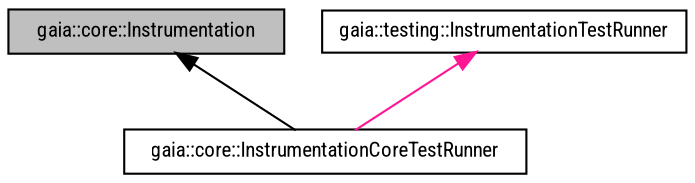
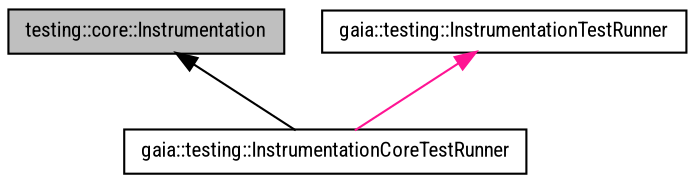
(146, 32) -> (146, 32)
(325, 152) -> (325, 152)
